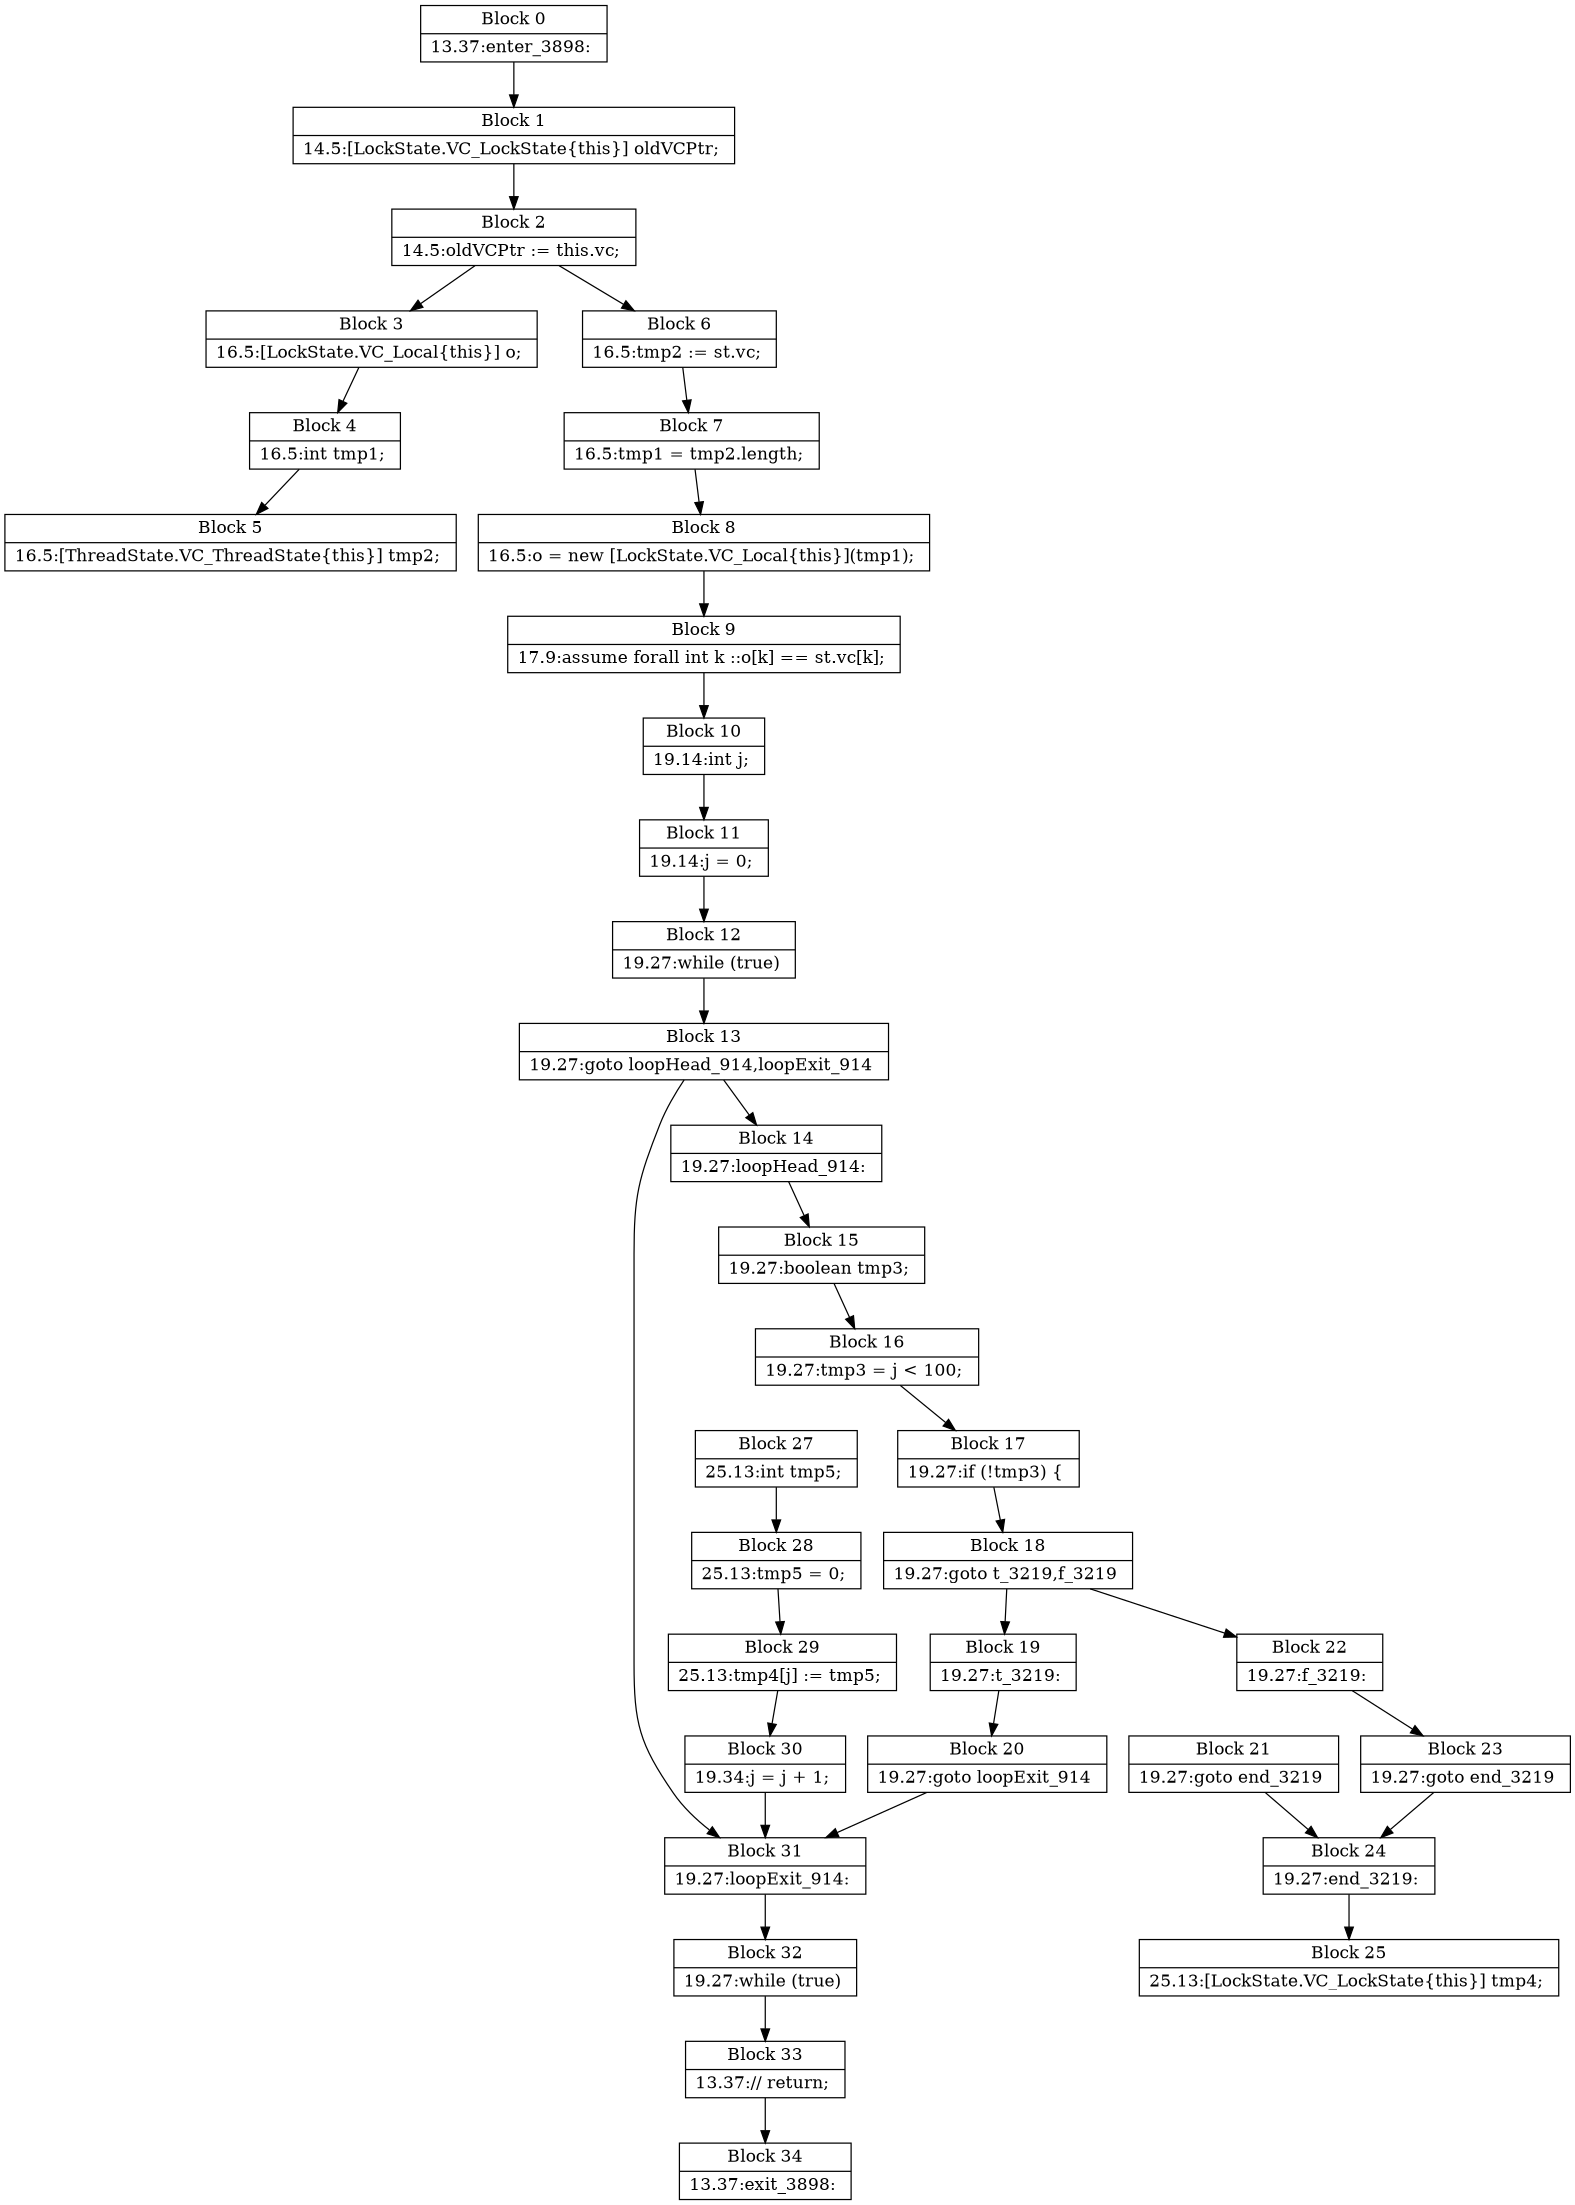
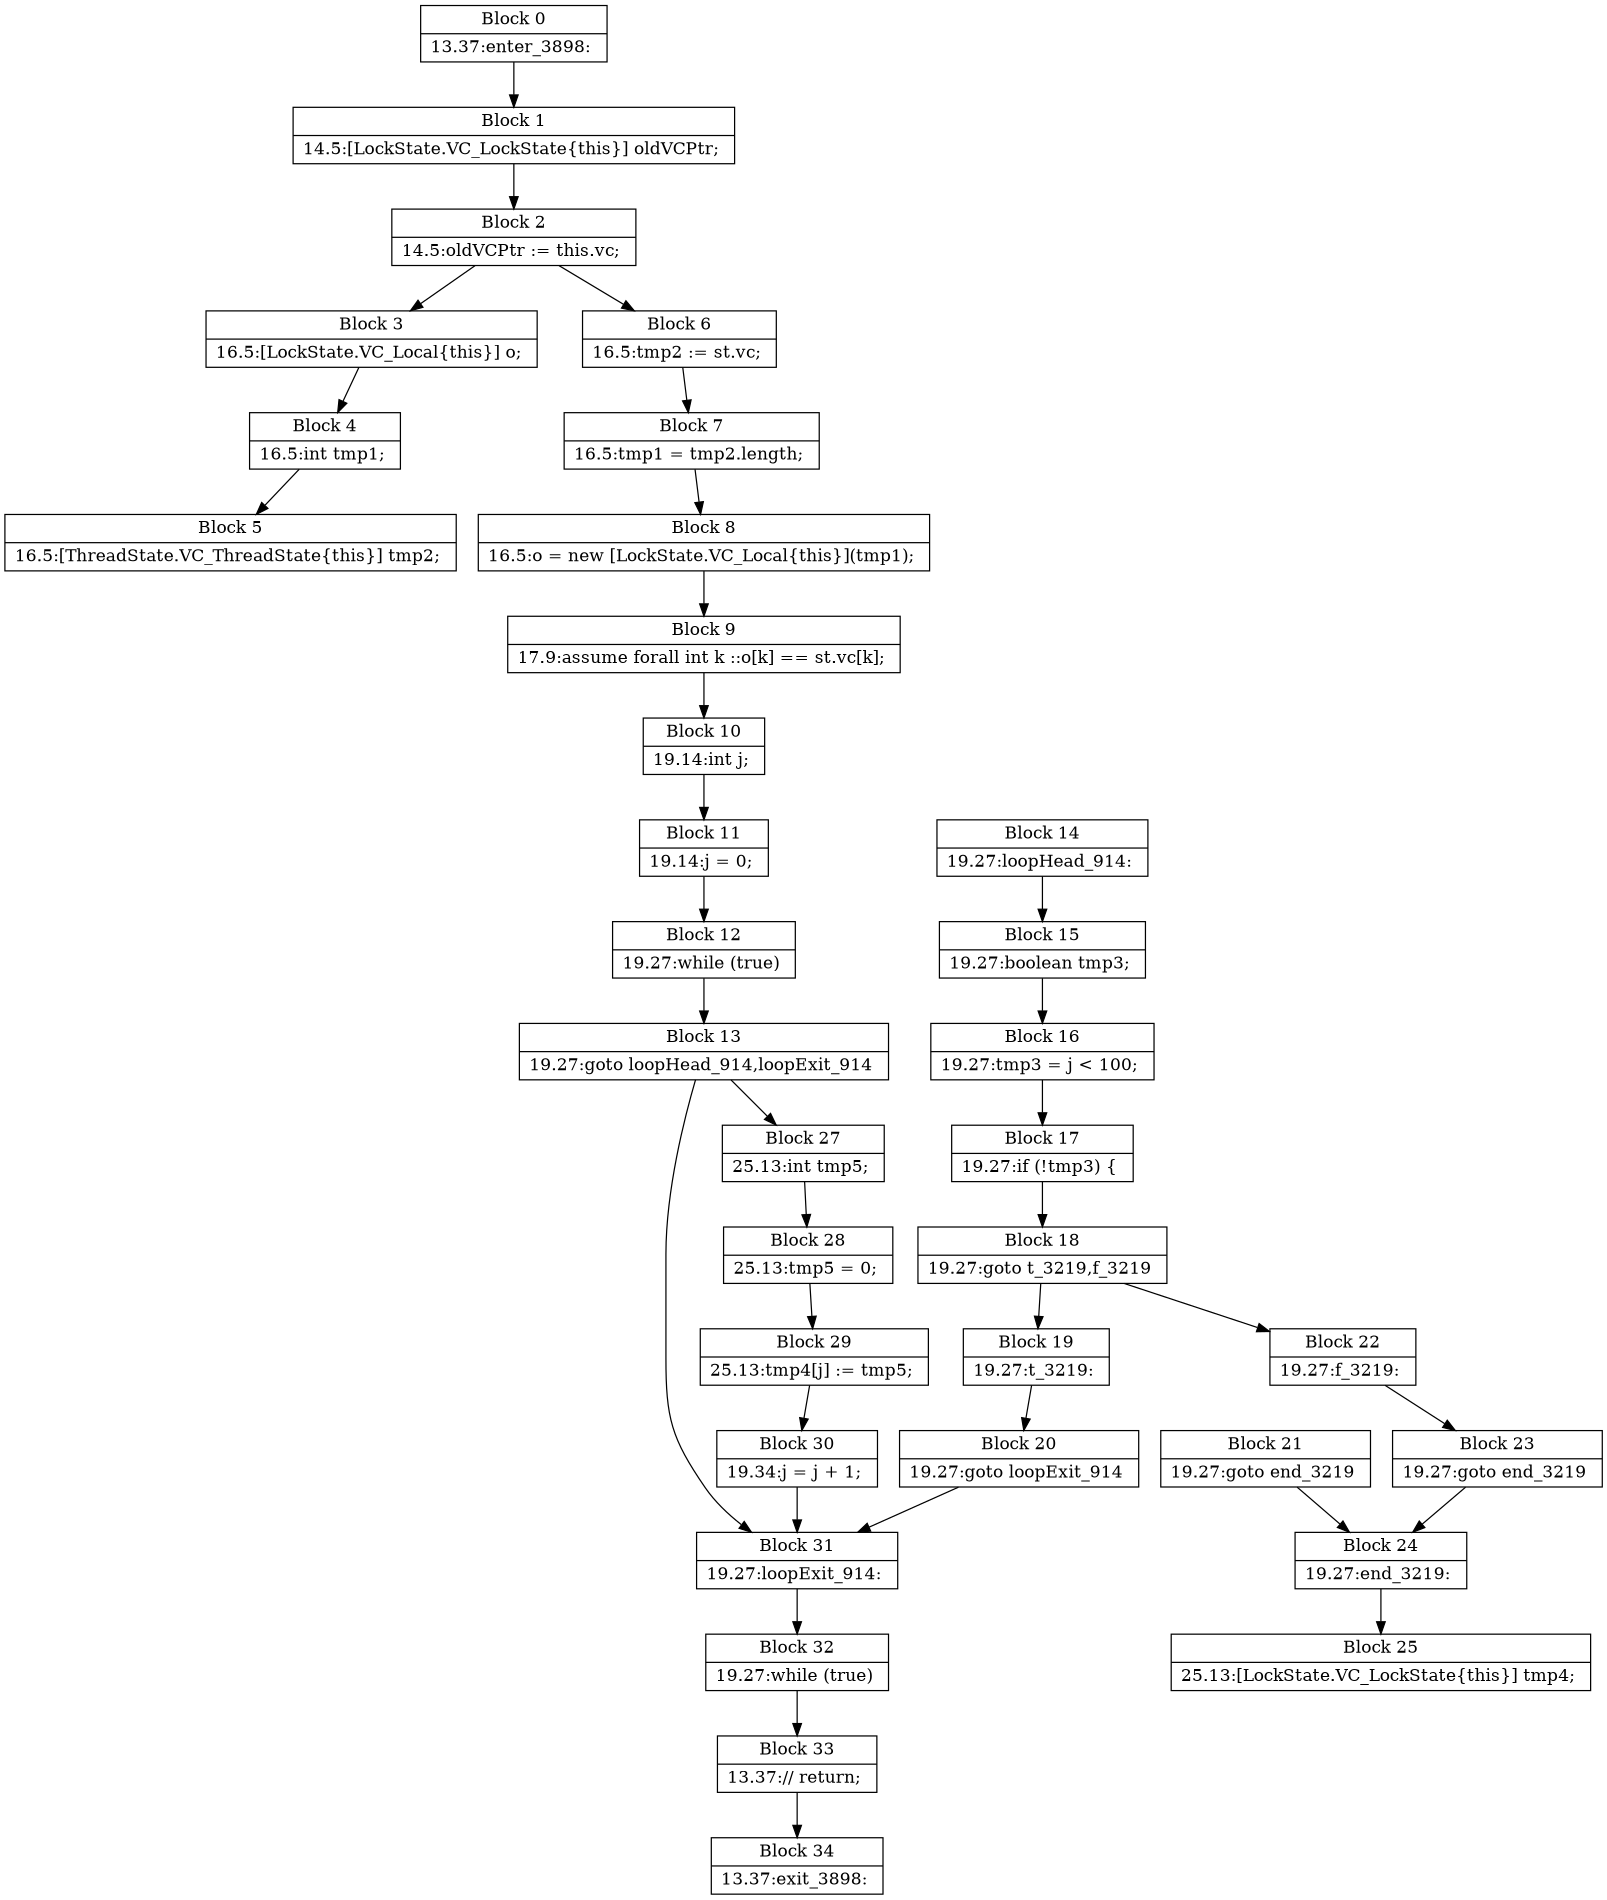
(737, 1098) -> (749, 1098)
